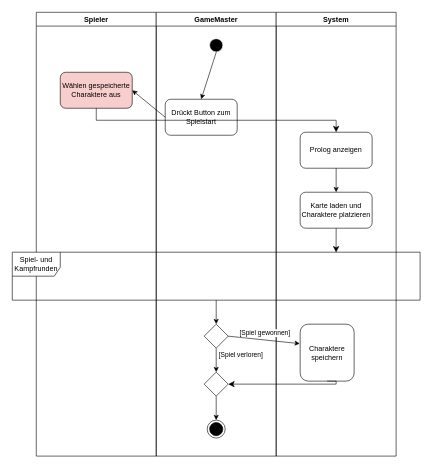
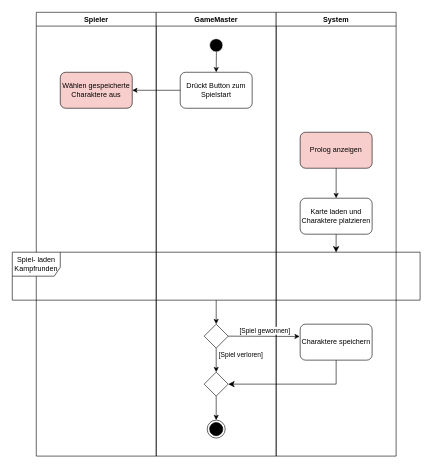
(201, 117) -> (216, 90)
(200, 120) -> none
(336, 150) -> (336, 150)
(336, 210) -> (336, 216)
(36, 264) -> (36, 264)
(327, 353) -> (336, 342)
